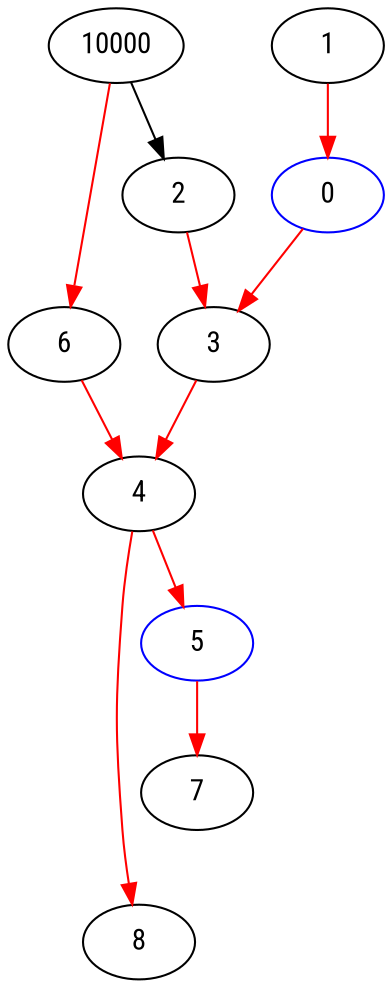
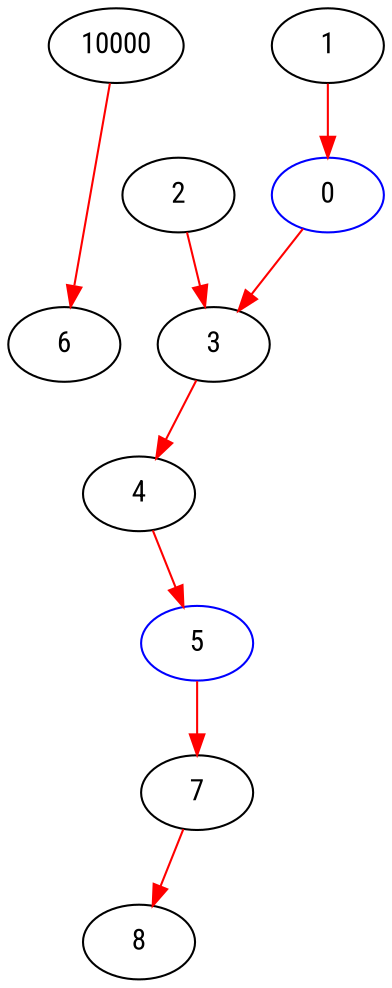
(143, 111) -> none
(97, 410) -> none
(117, 708) -> (172, 858)
